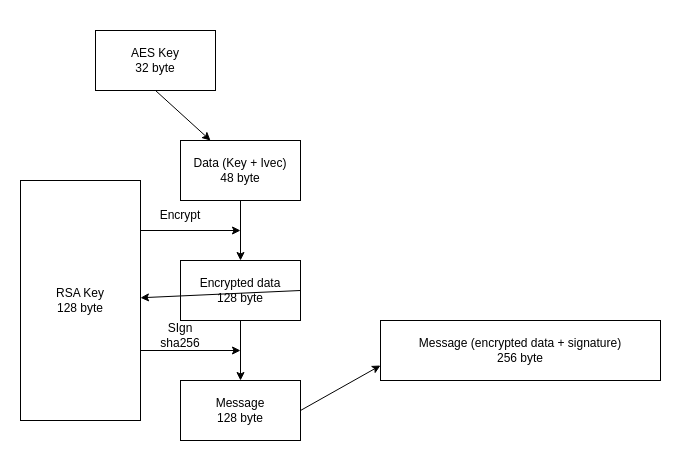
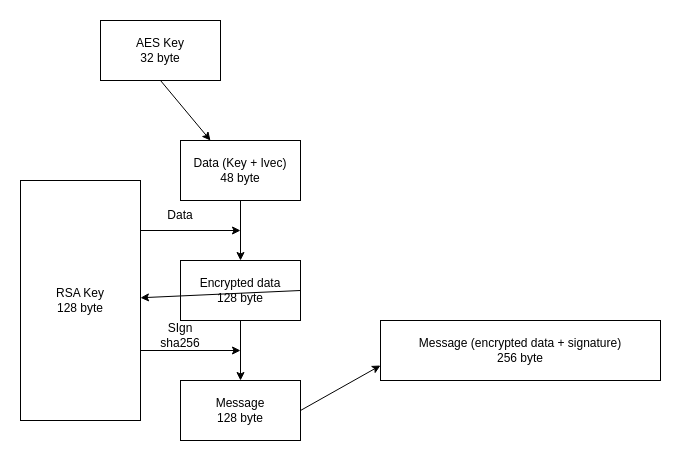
(156, 61) -> (161, 51)
(181, 216) -> (181, 216)
